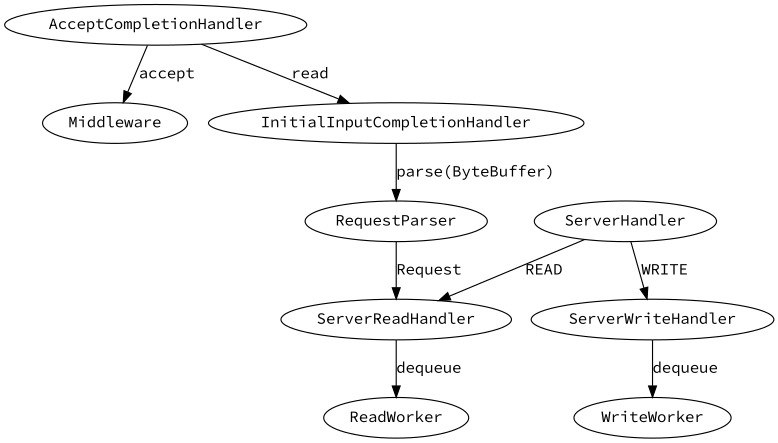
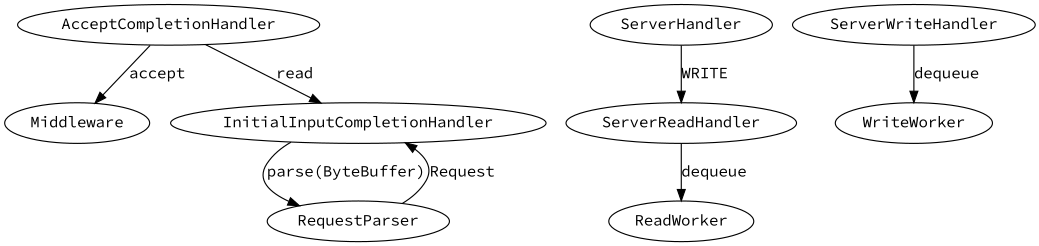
(396, 265) -> (427, 179)
(637, 265) -> none
(544, 270) -> (705, 74)
